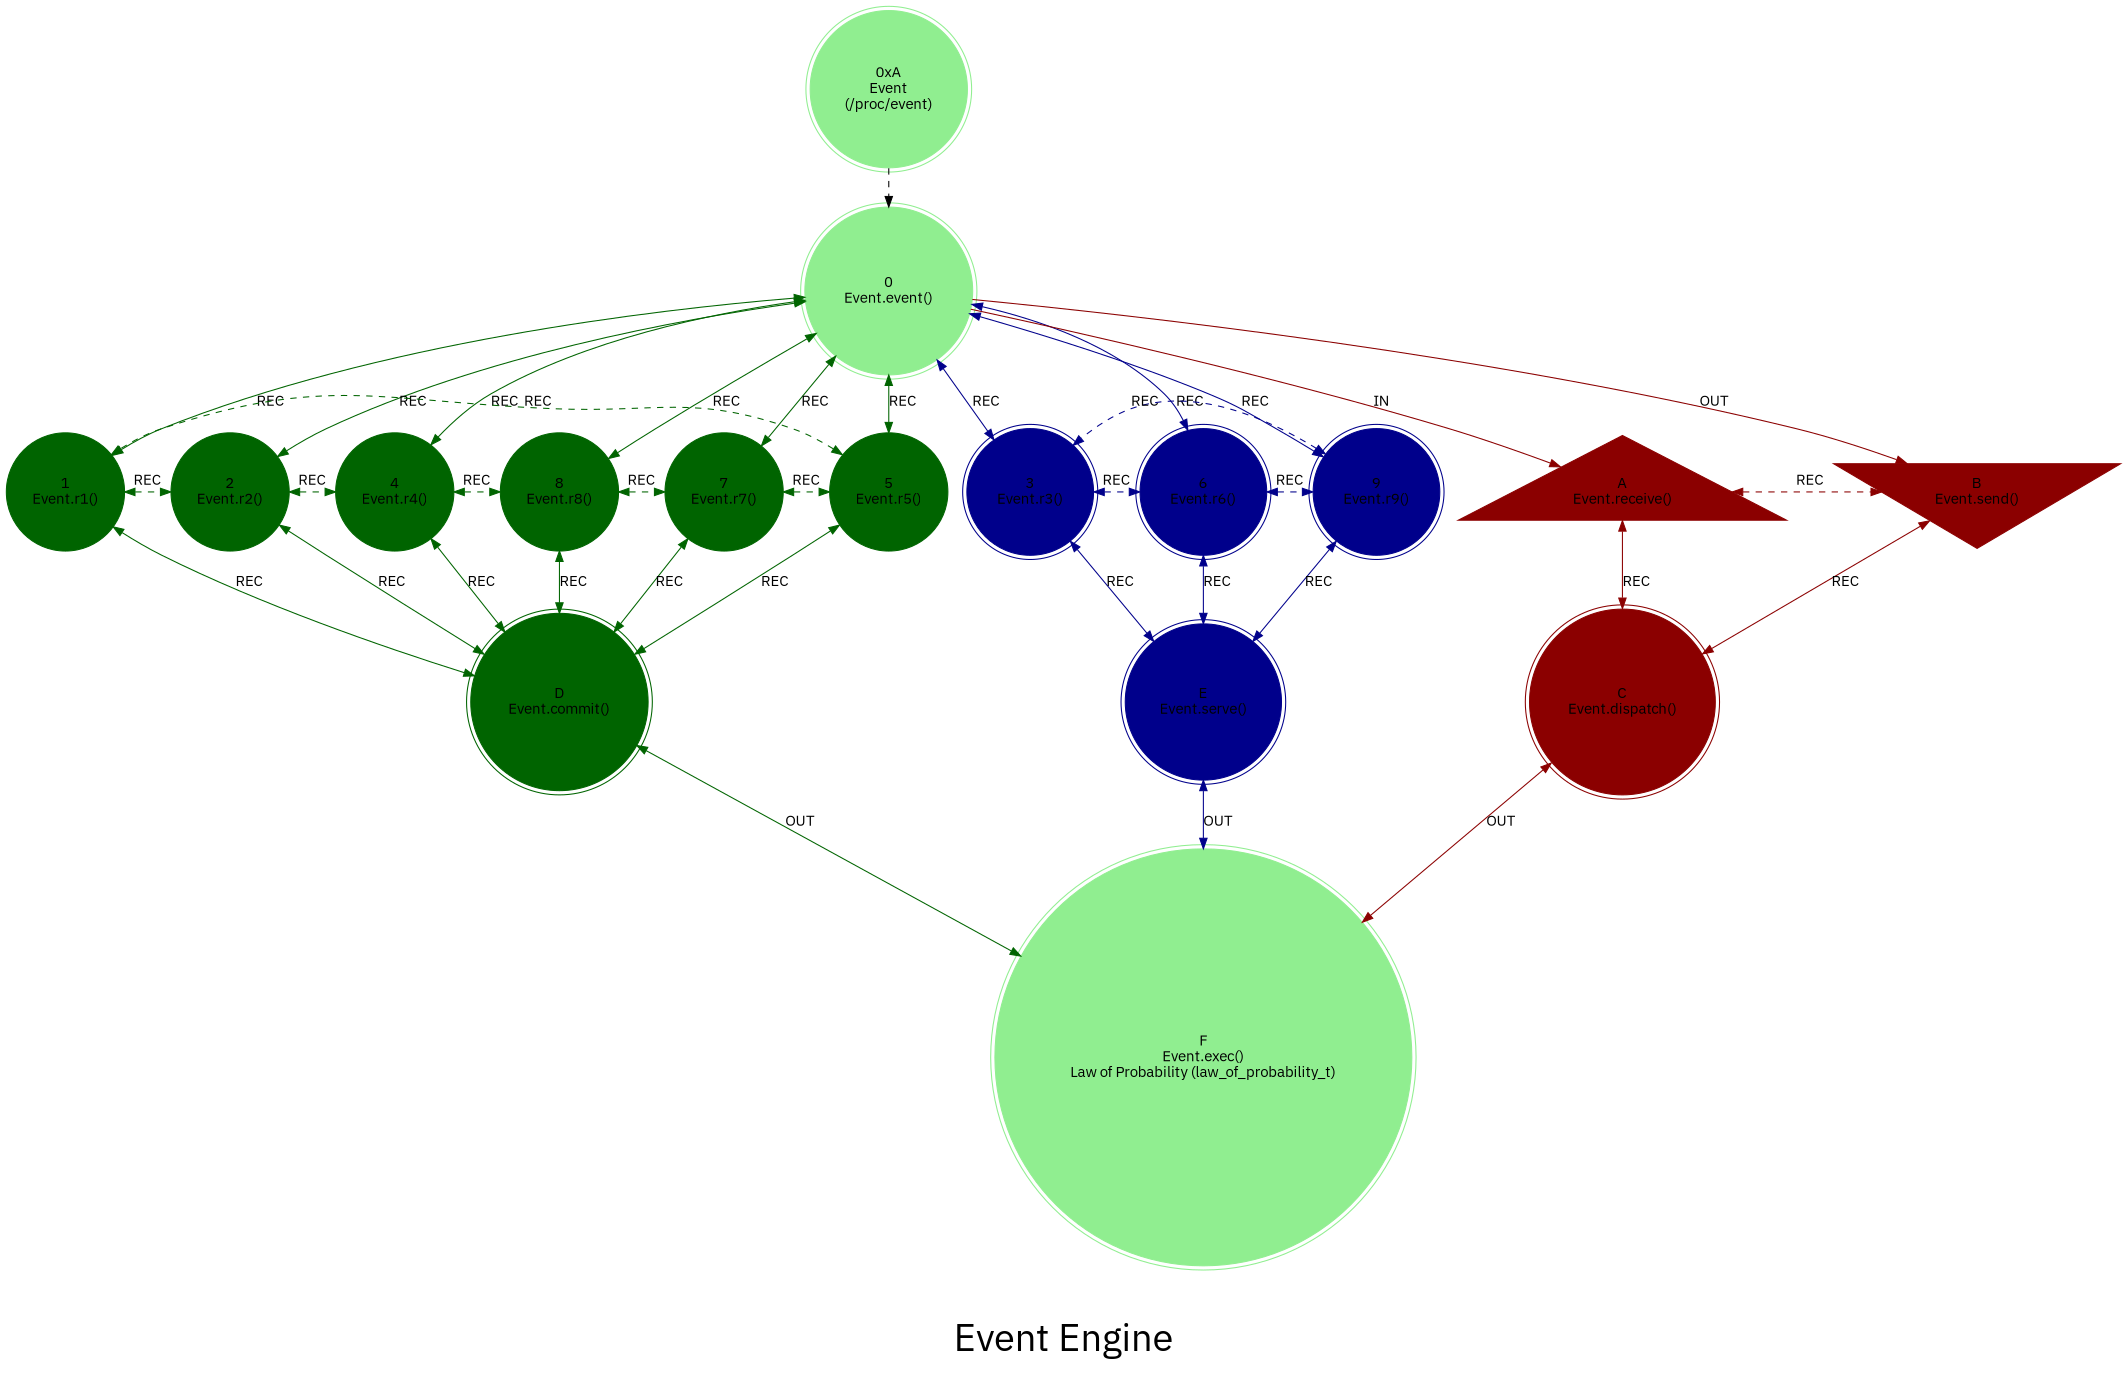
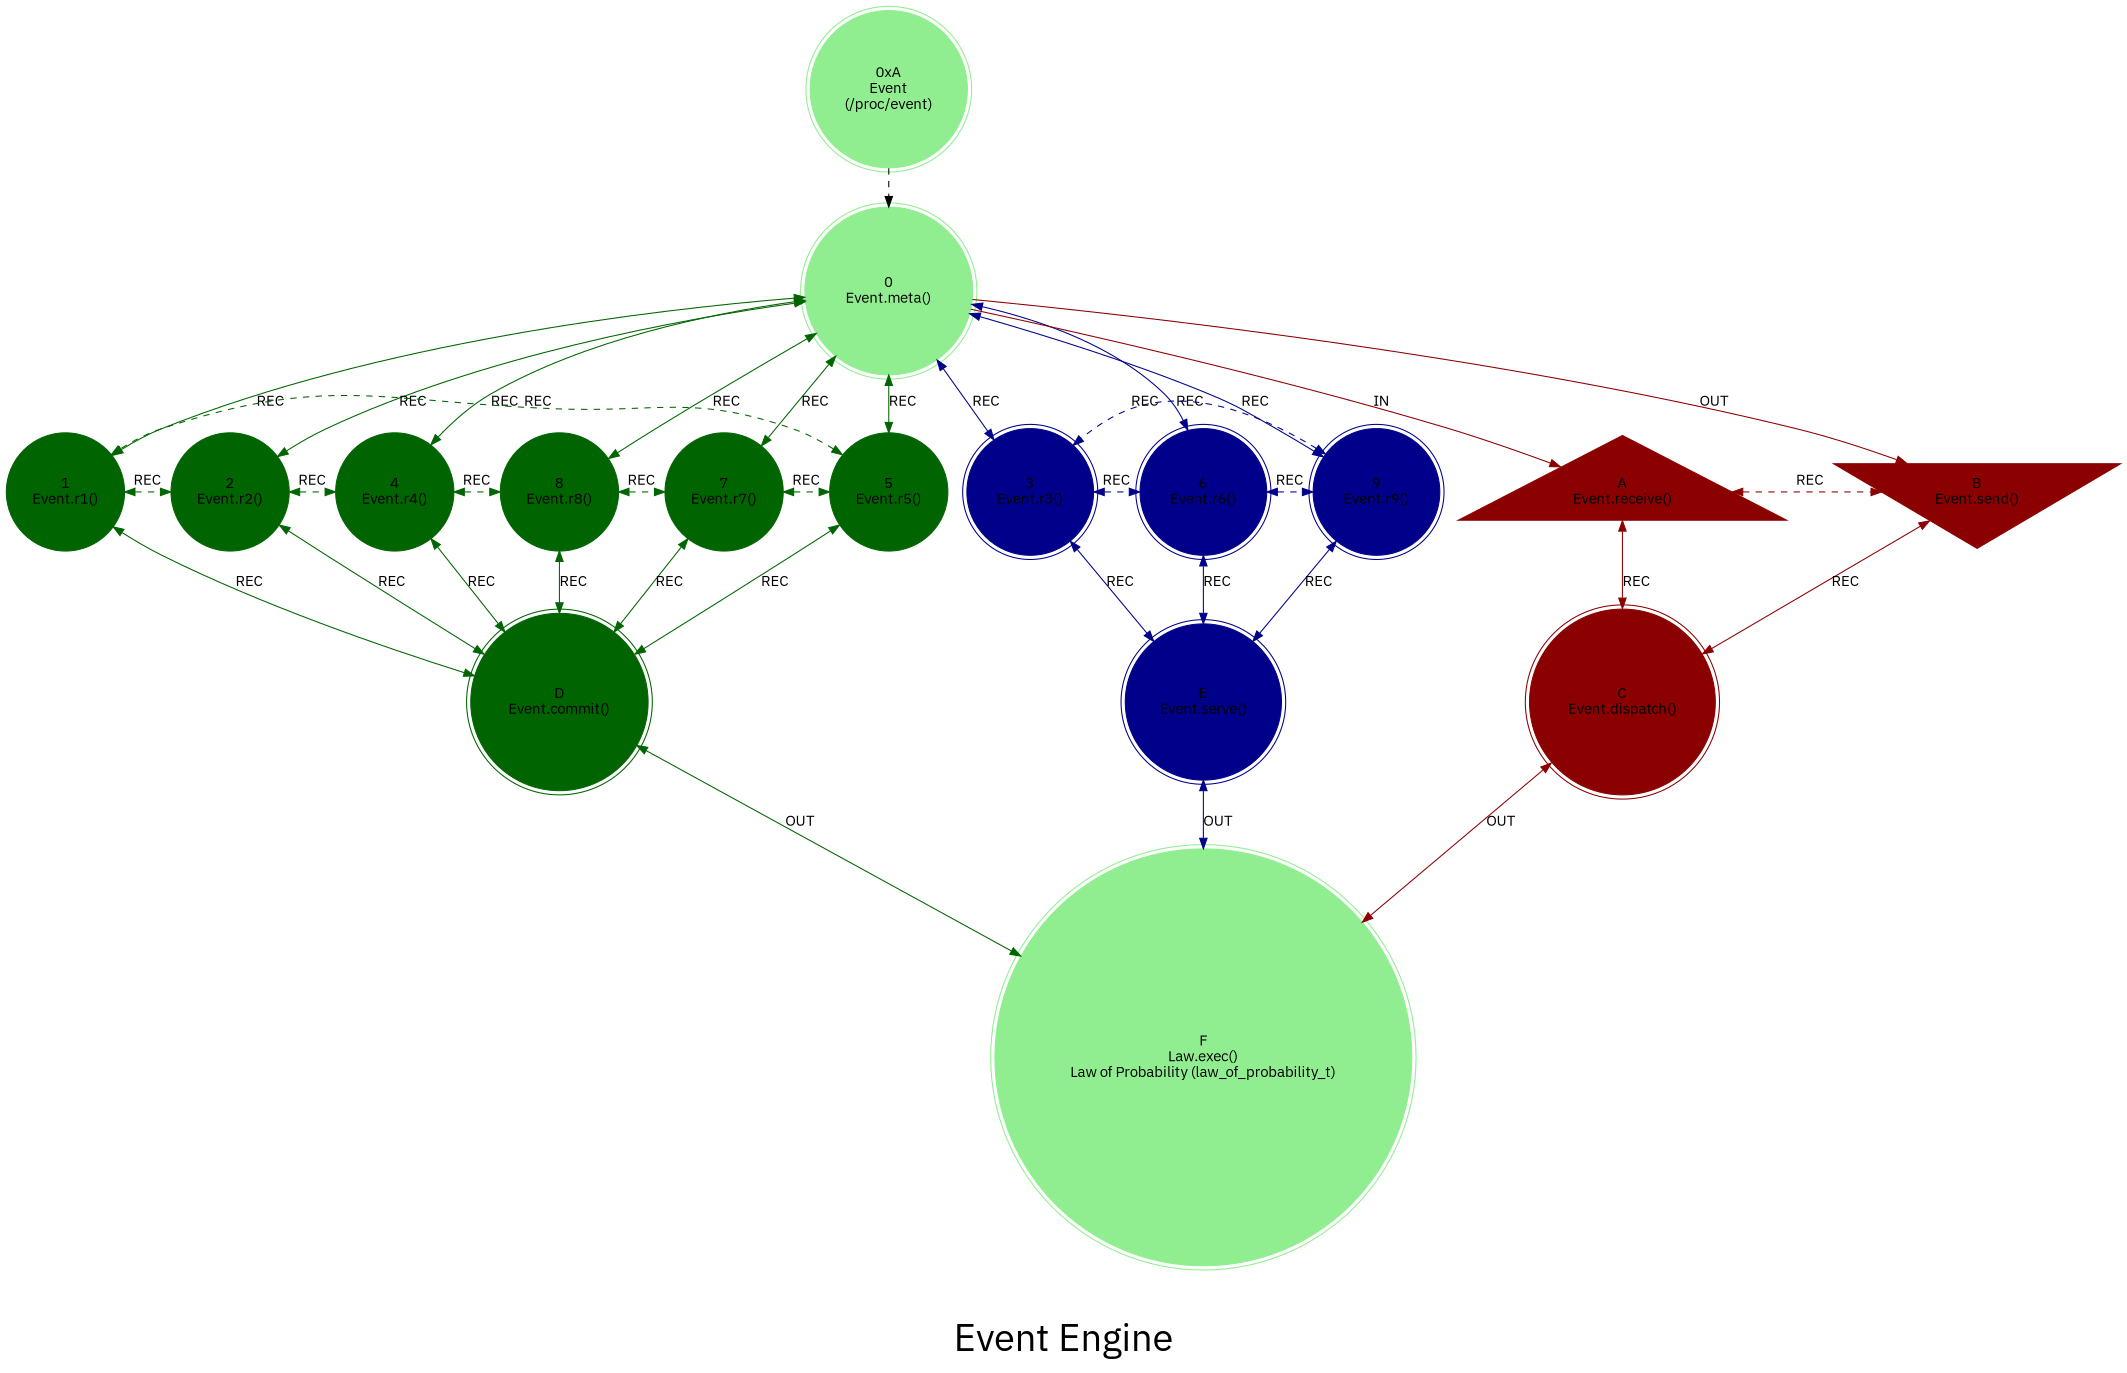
(889, 291) -> (889, 291)
(1203, 1057) -> (1203, 1057)
